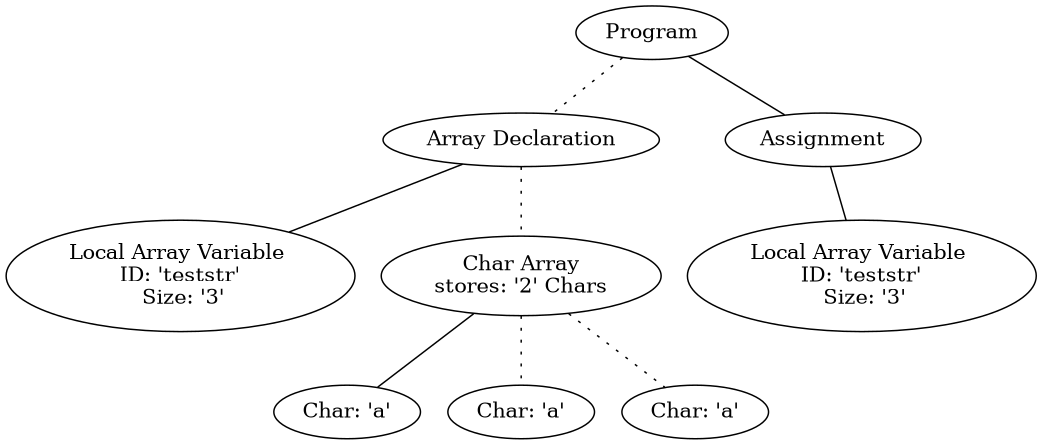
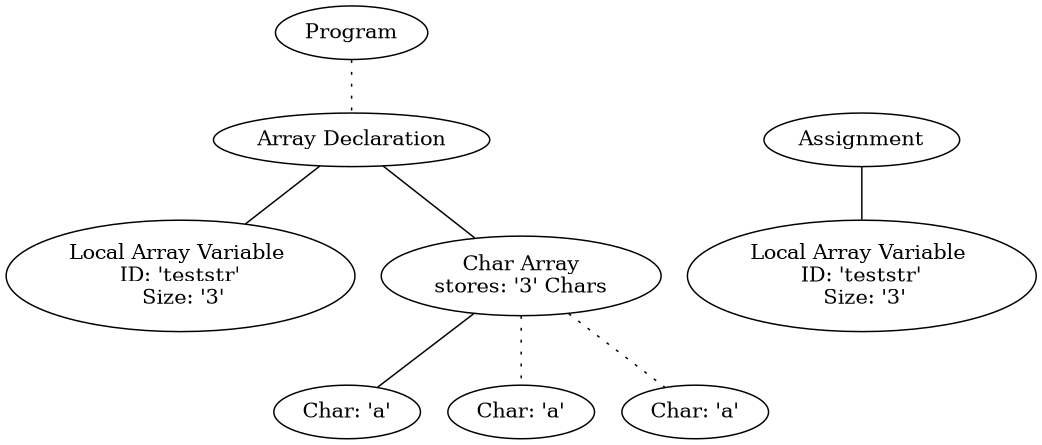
(736, 86) -> none
(521, 201) -> (429, 202)
(521, 286) -> (521, 286)
